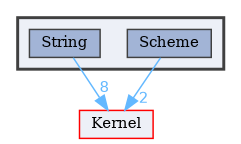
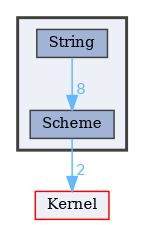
(87, 79) -> (72, 77)
